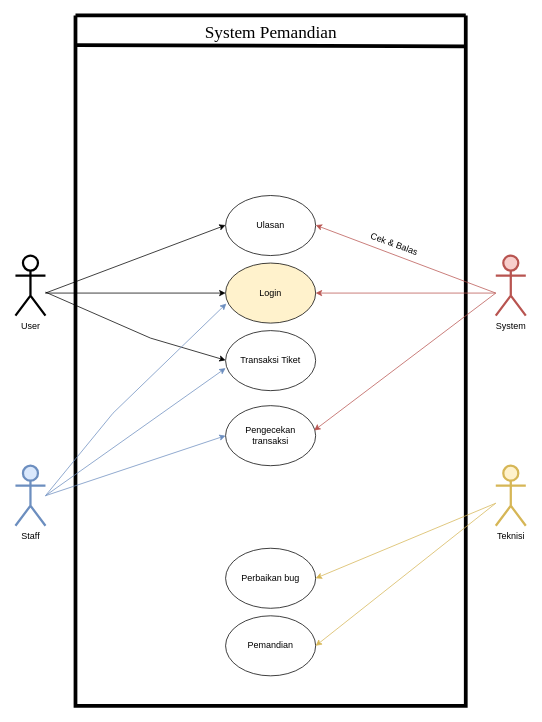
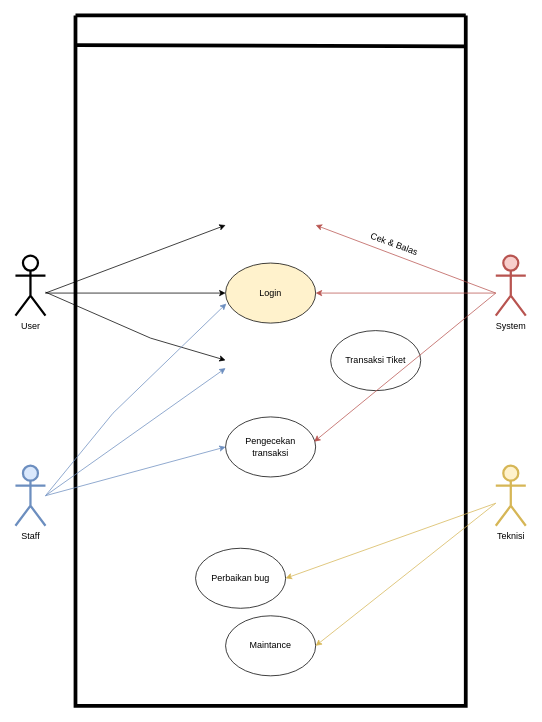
(270, 33) -> none
(270, 225) -> none
(270, 360) -> (375, 360)
(270, 435) -> (270, 447)
(270, 578) -> (240, 578)
(270, 645) -> (270, 645)
